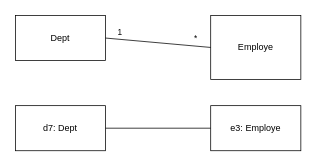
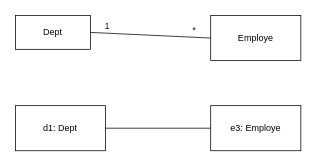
(60, 38) -> (53, 32)
(255, 47) -> (255, 38)
(60, 128) -> (60, 128)
